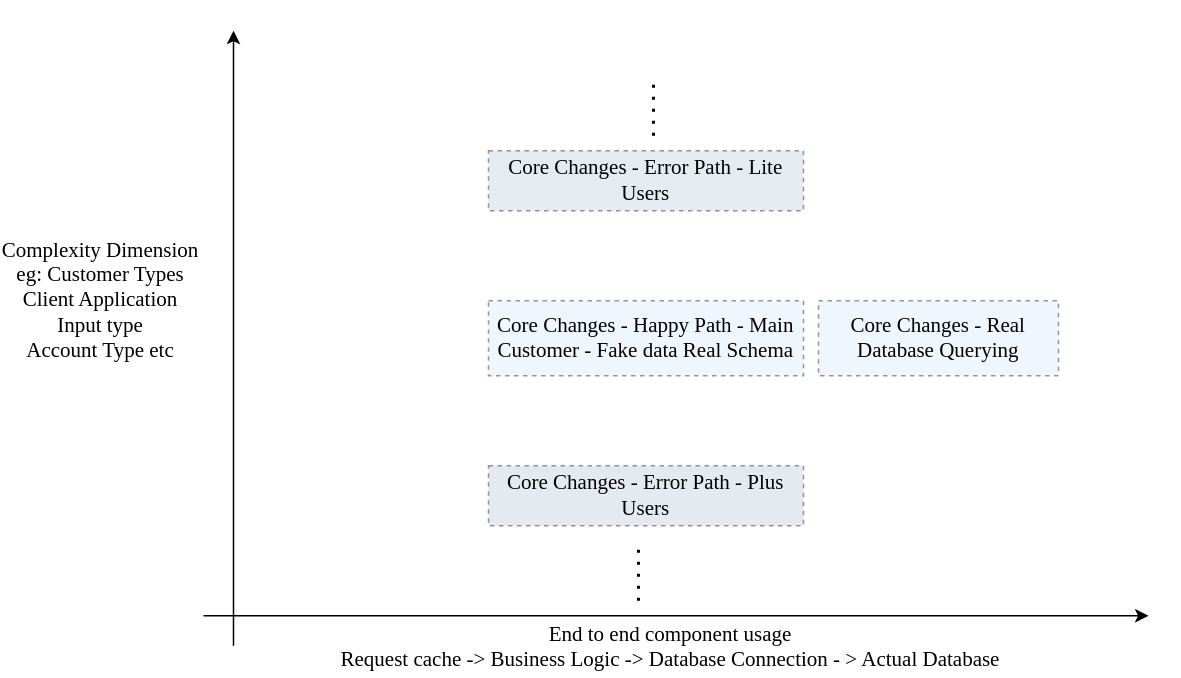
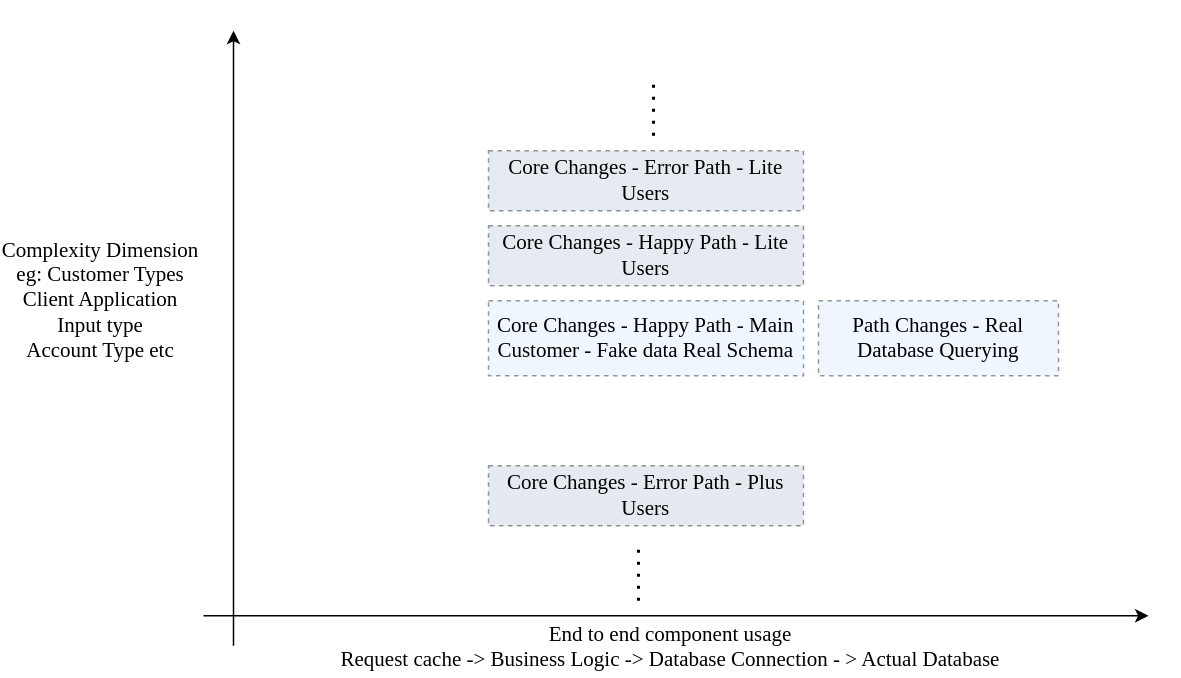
none -> (646, 256)
(938, 338) -> (938, 338)
